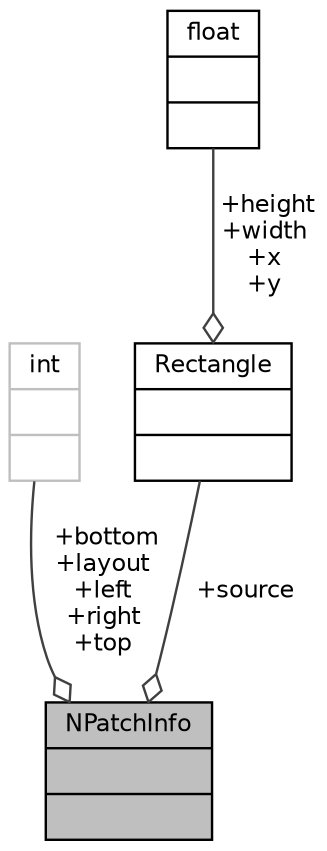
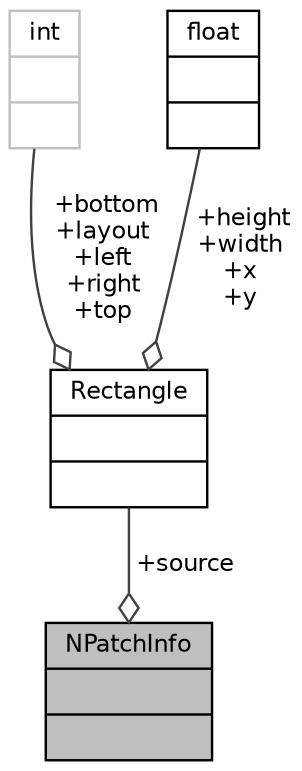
(33, 581) -> (33, 248)
